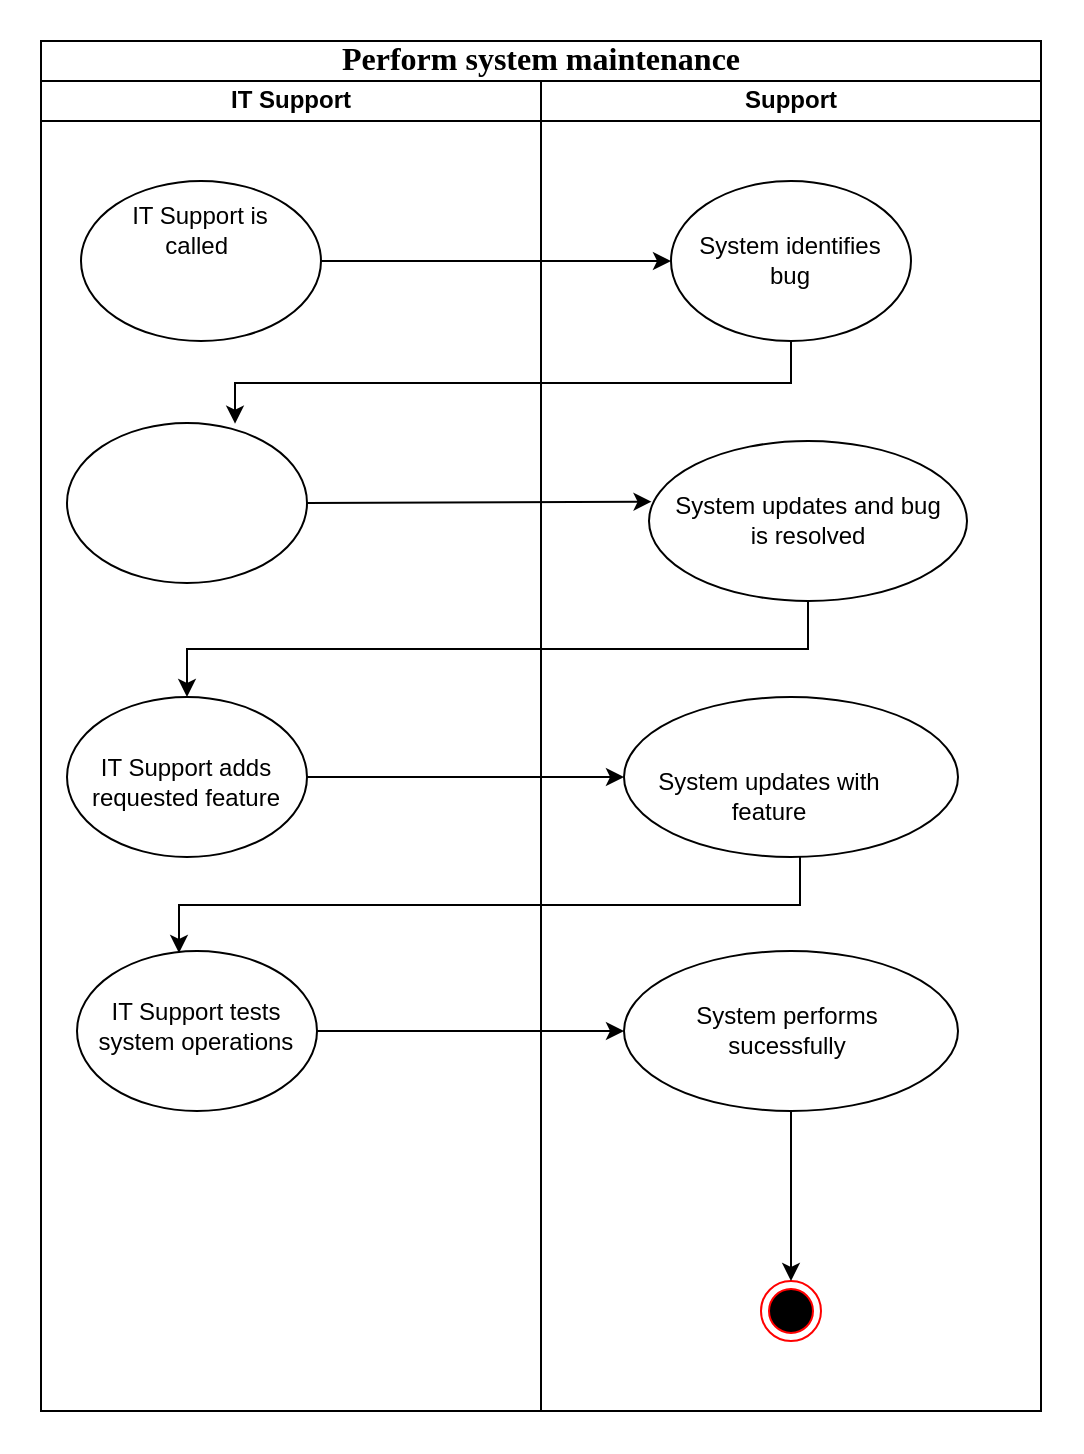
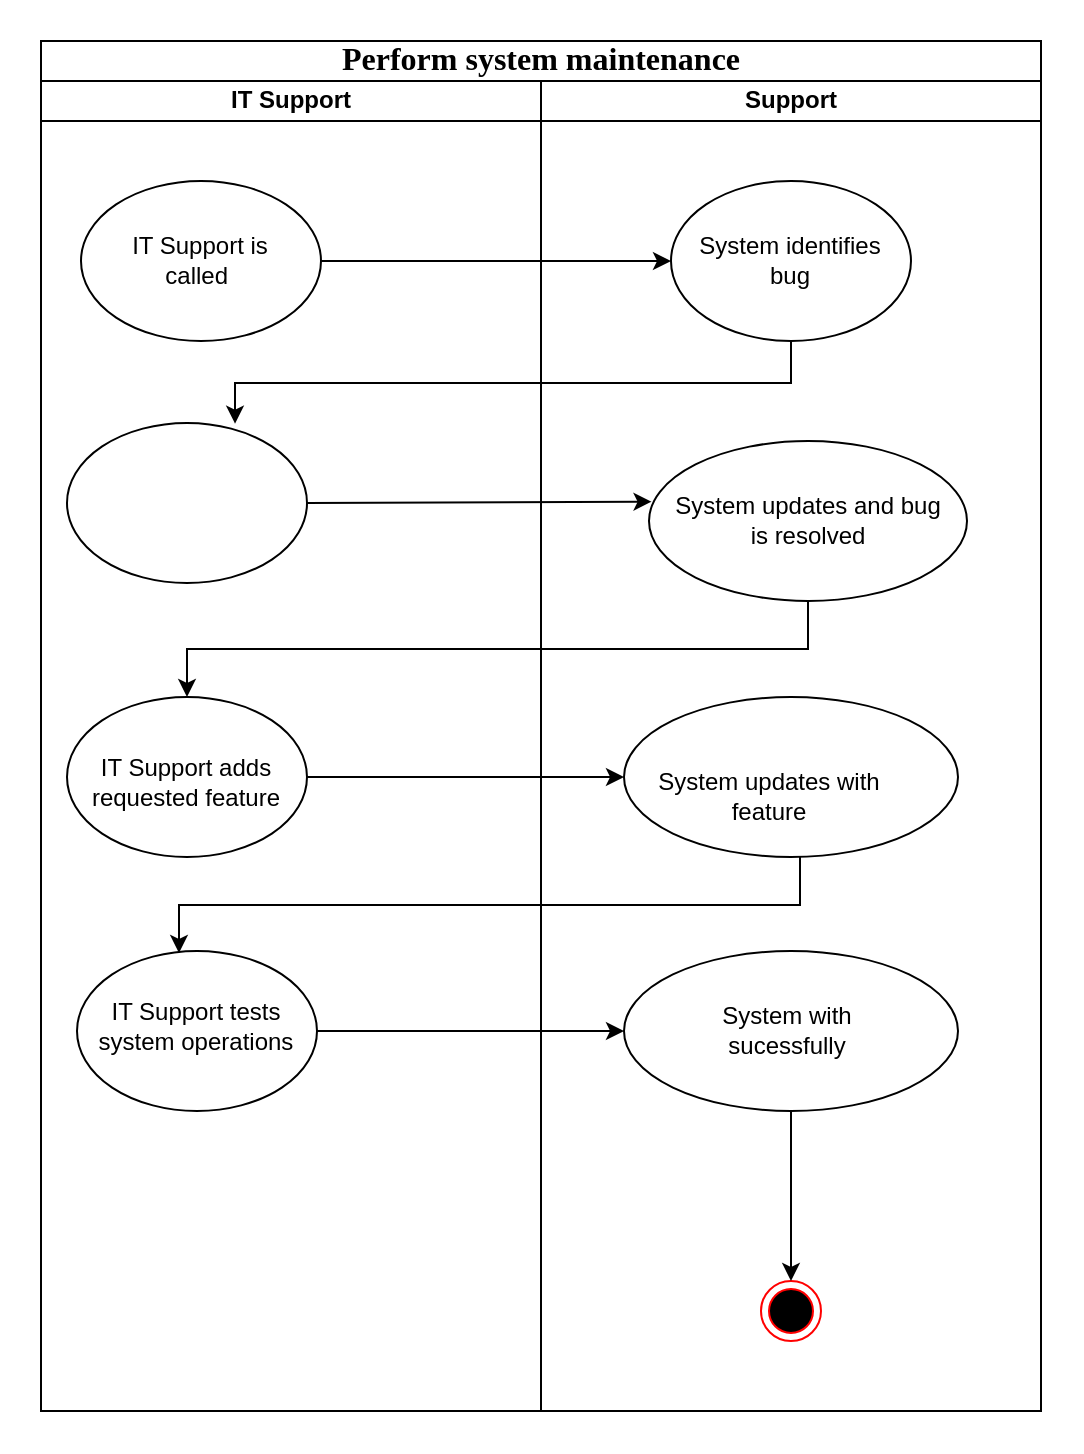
(201, 231) -> (201, 261)
(788, 1031) -> (788, 1031)
